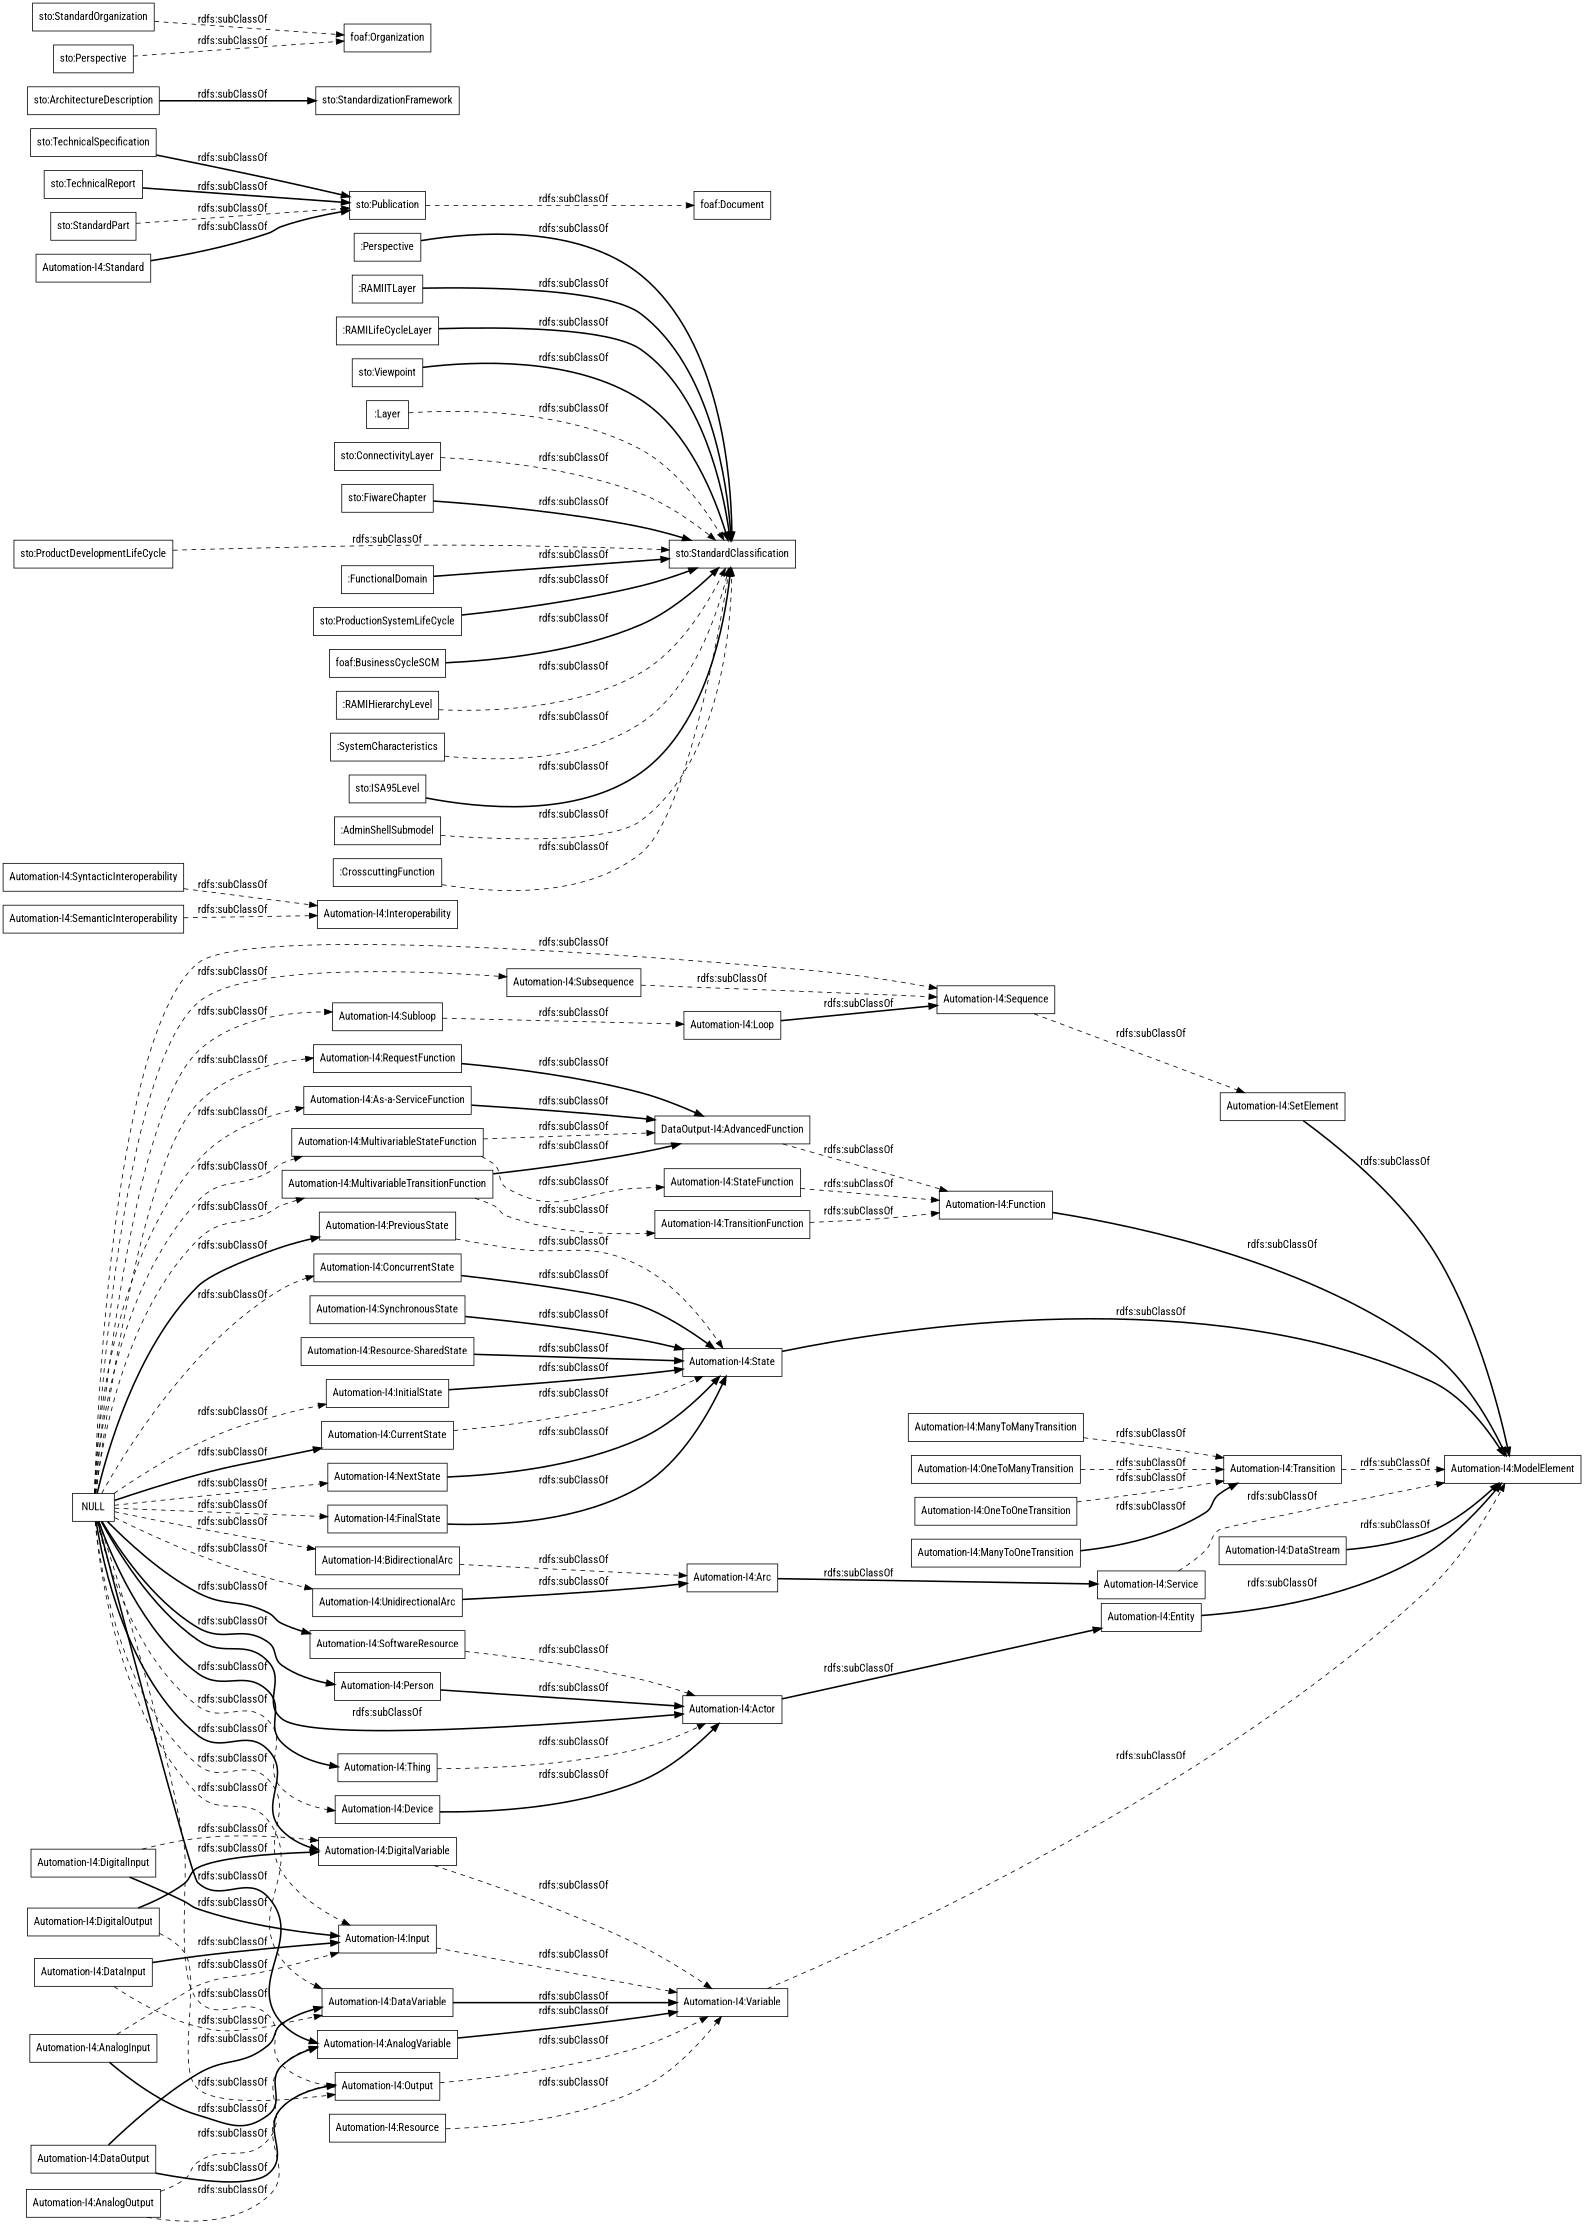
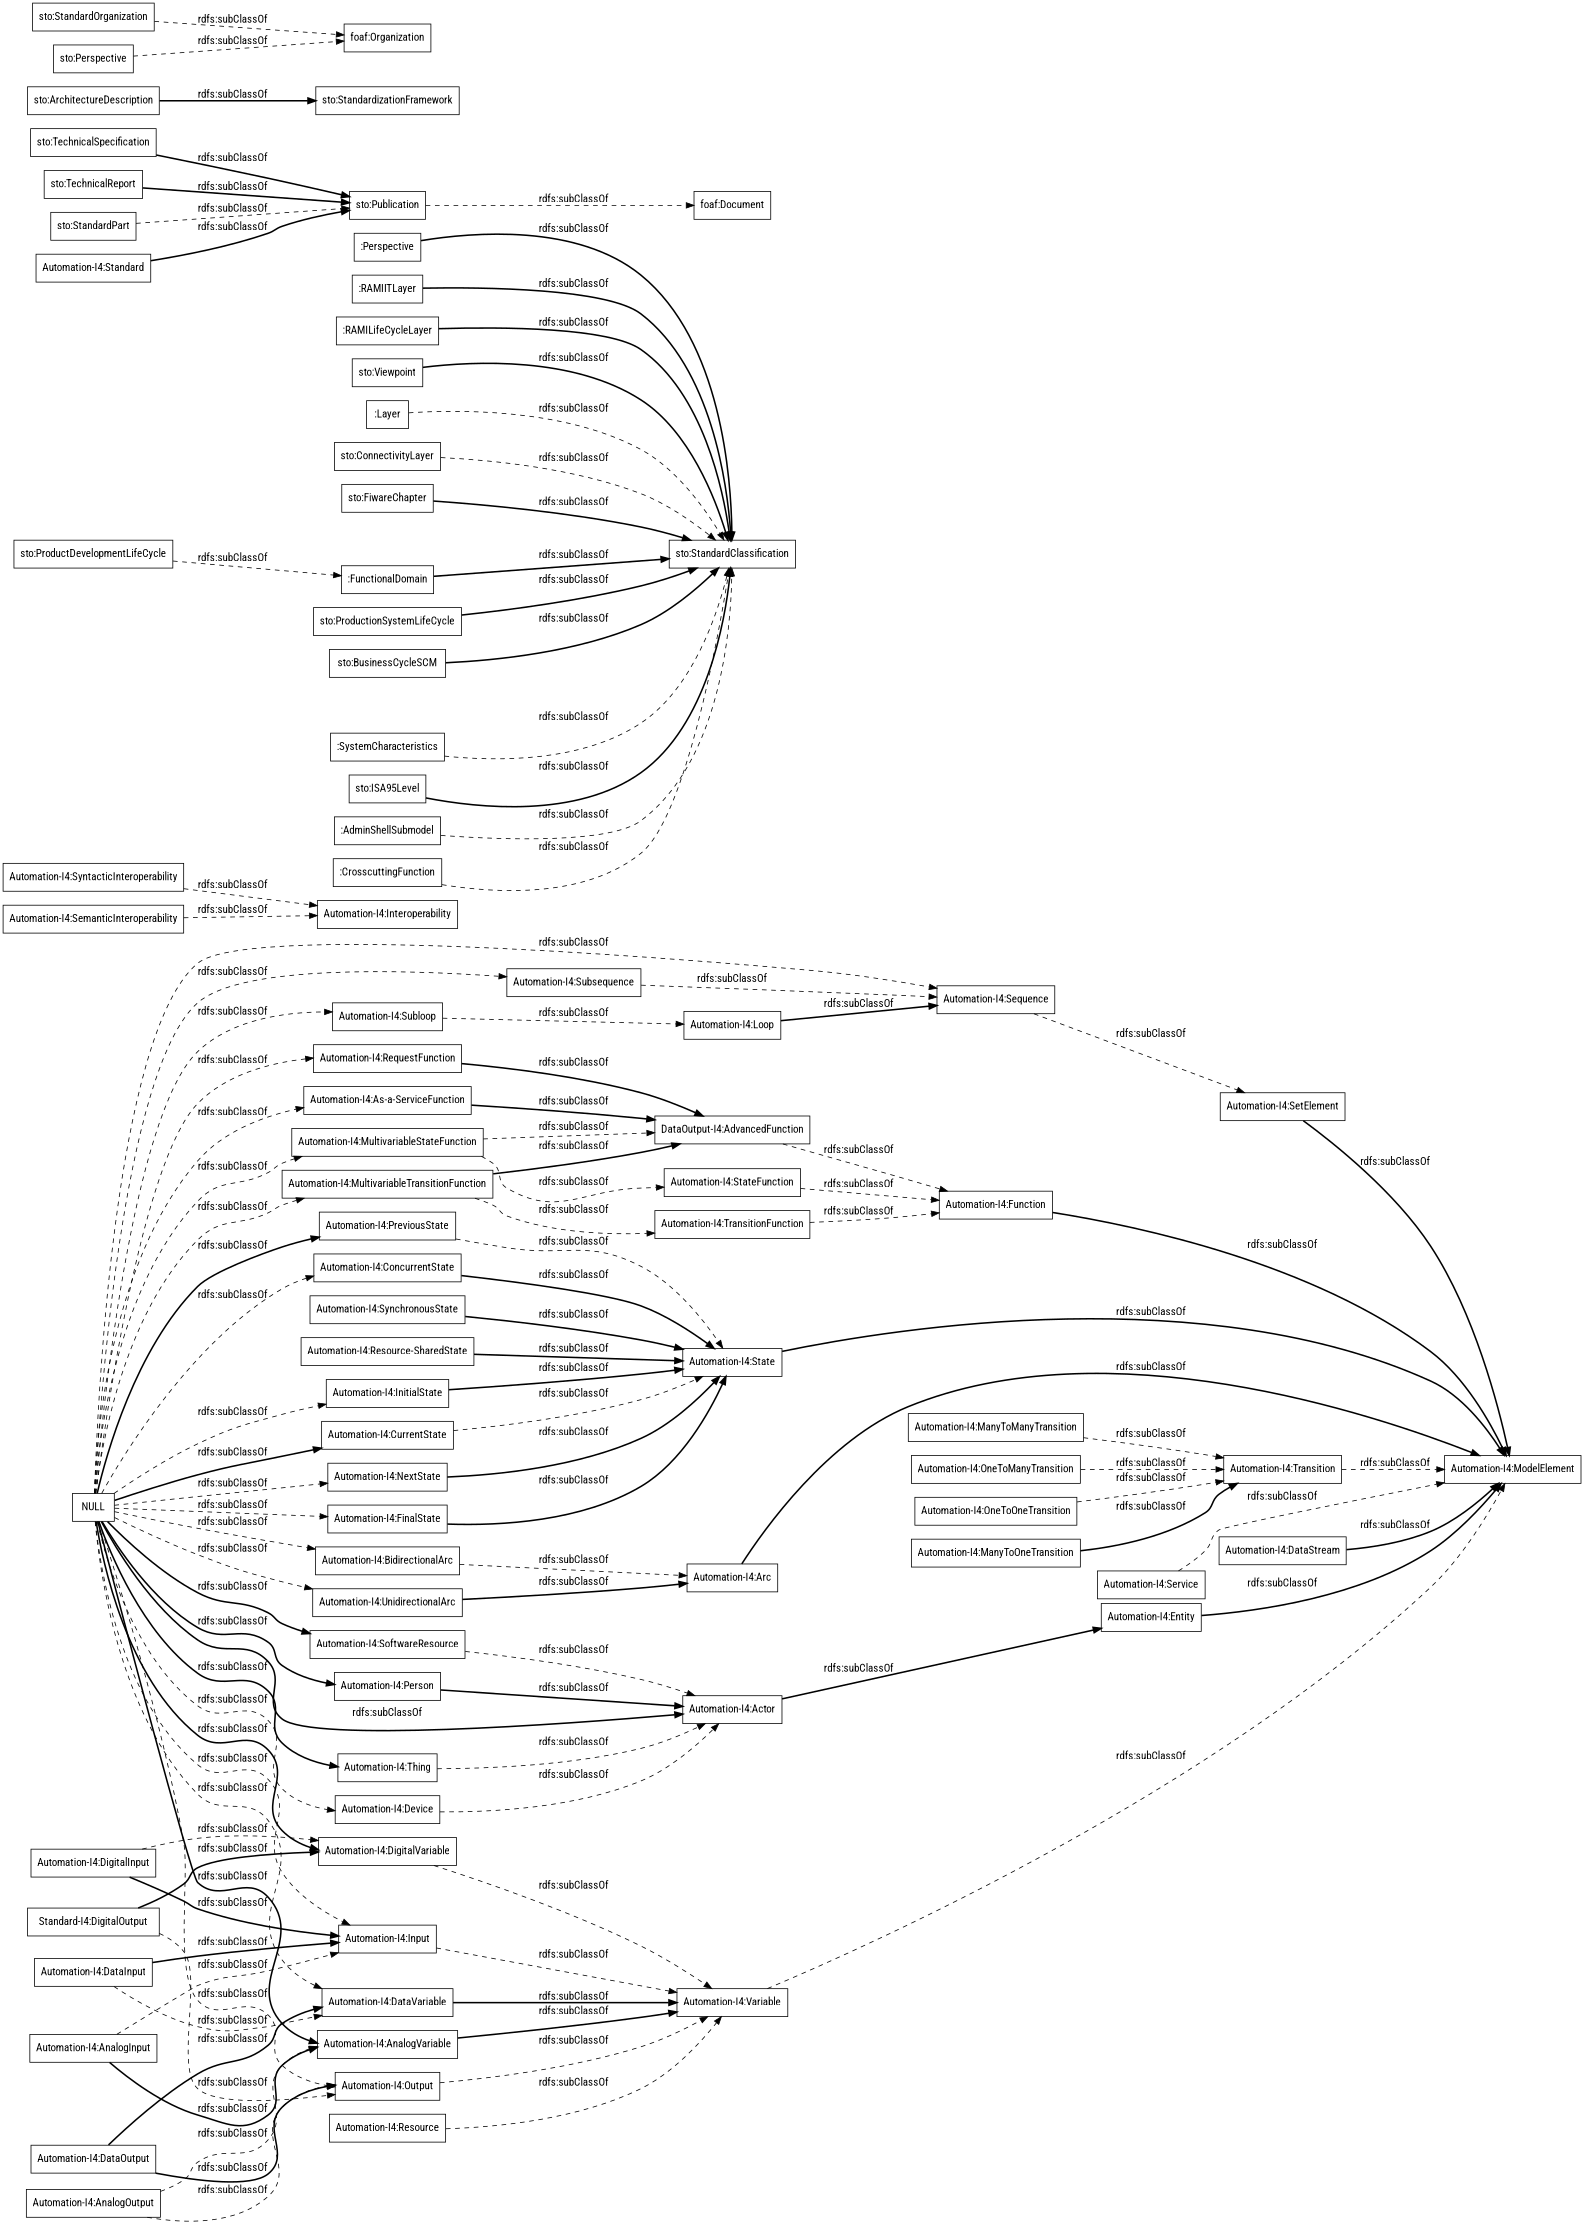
(417, 545) -> (253, 568)
(387, 663) -> (387, 663)
(387, 705) -> none
(934, 1581) -> (1077, 1374)
(586, 1798) -> (586, 1798)
(93, 1922) -> (93, 1922)
